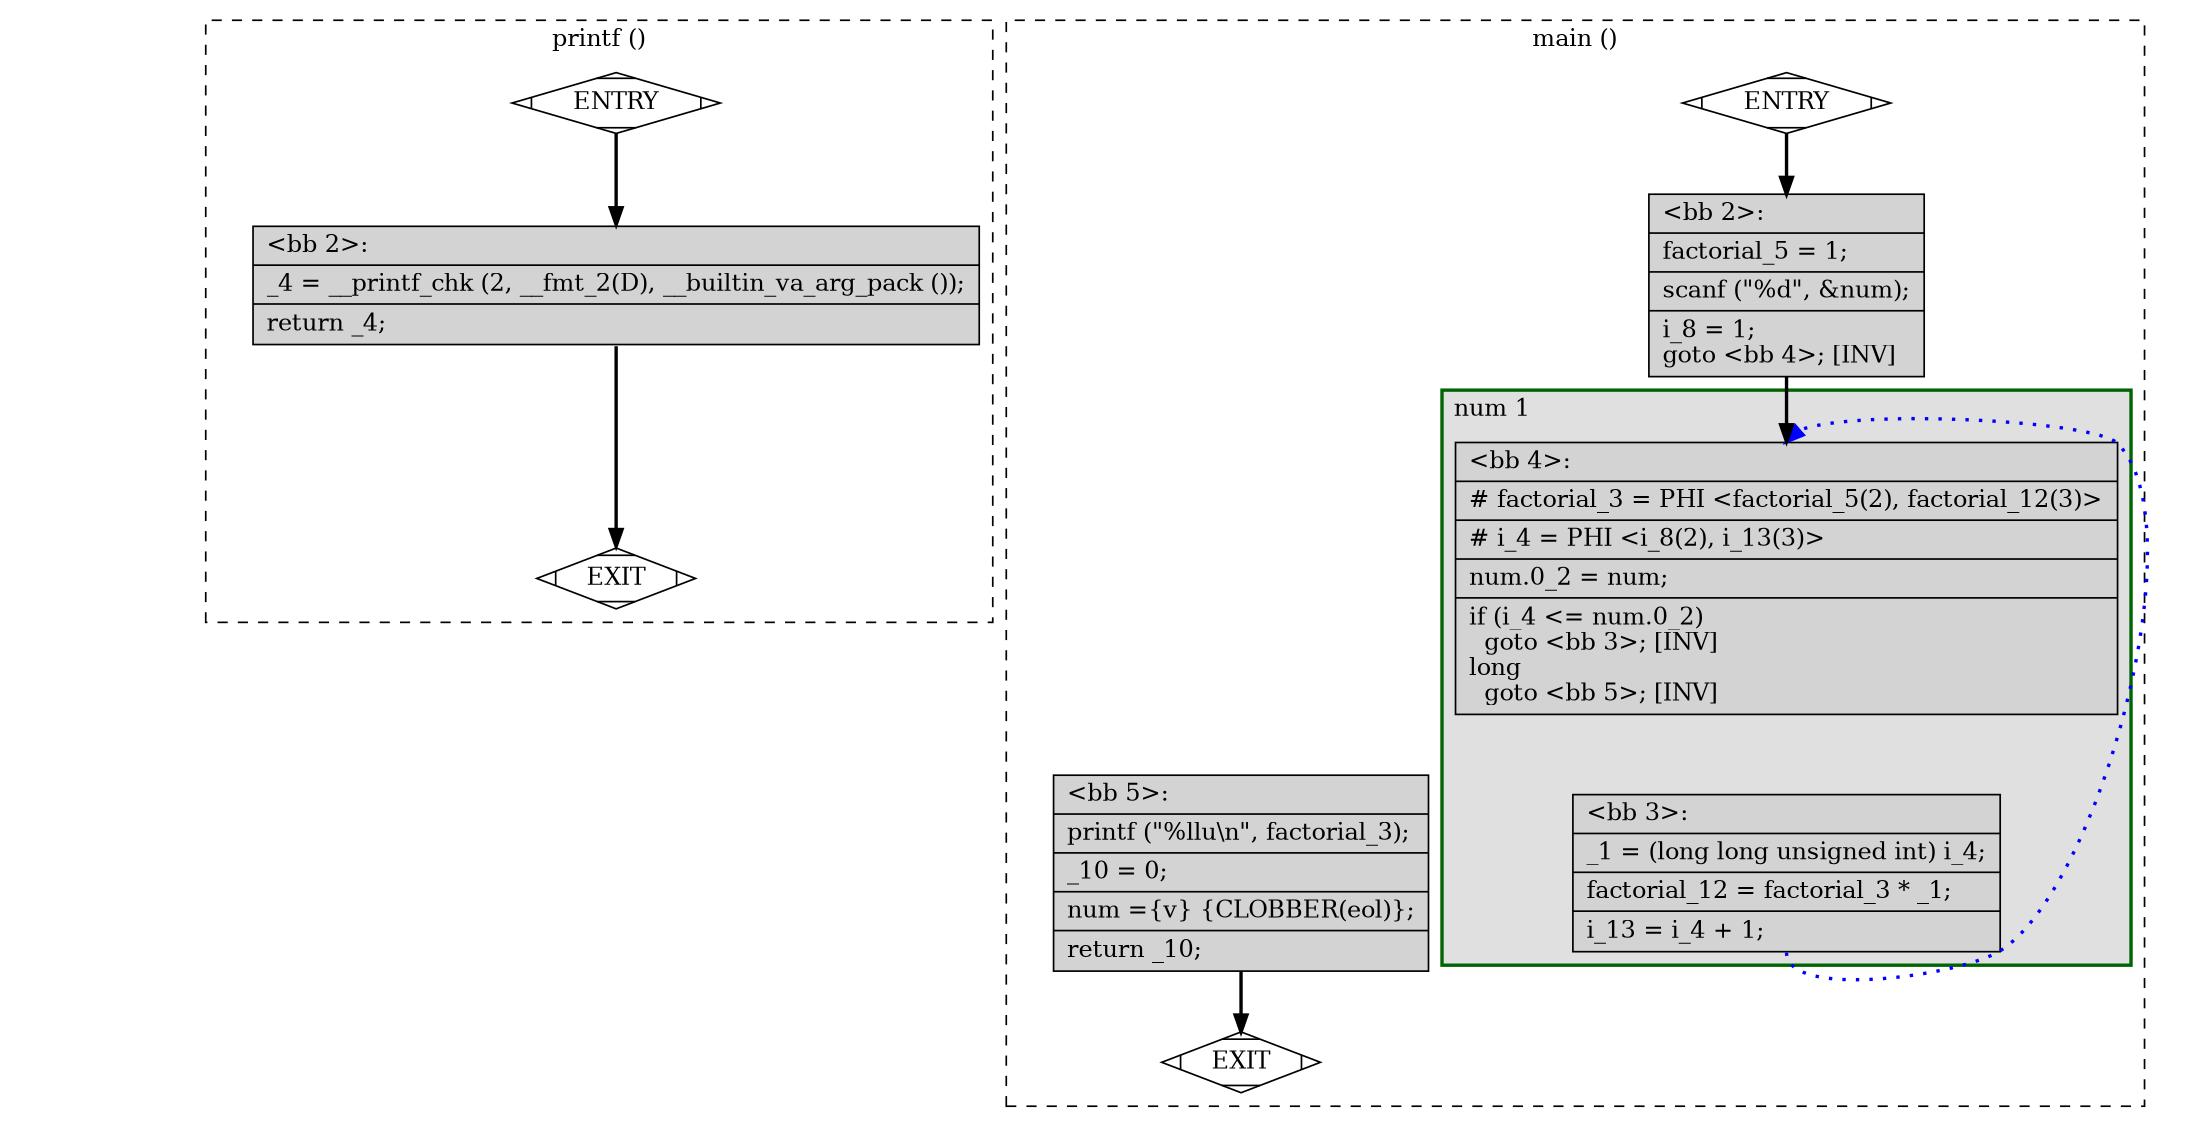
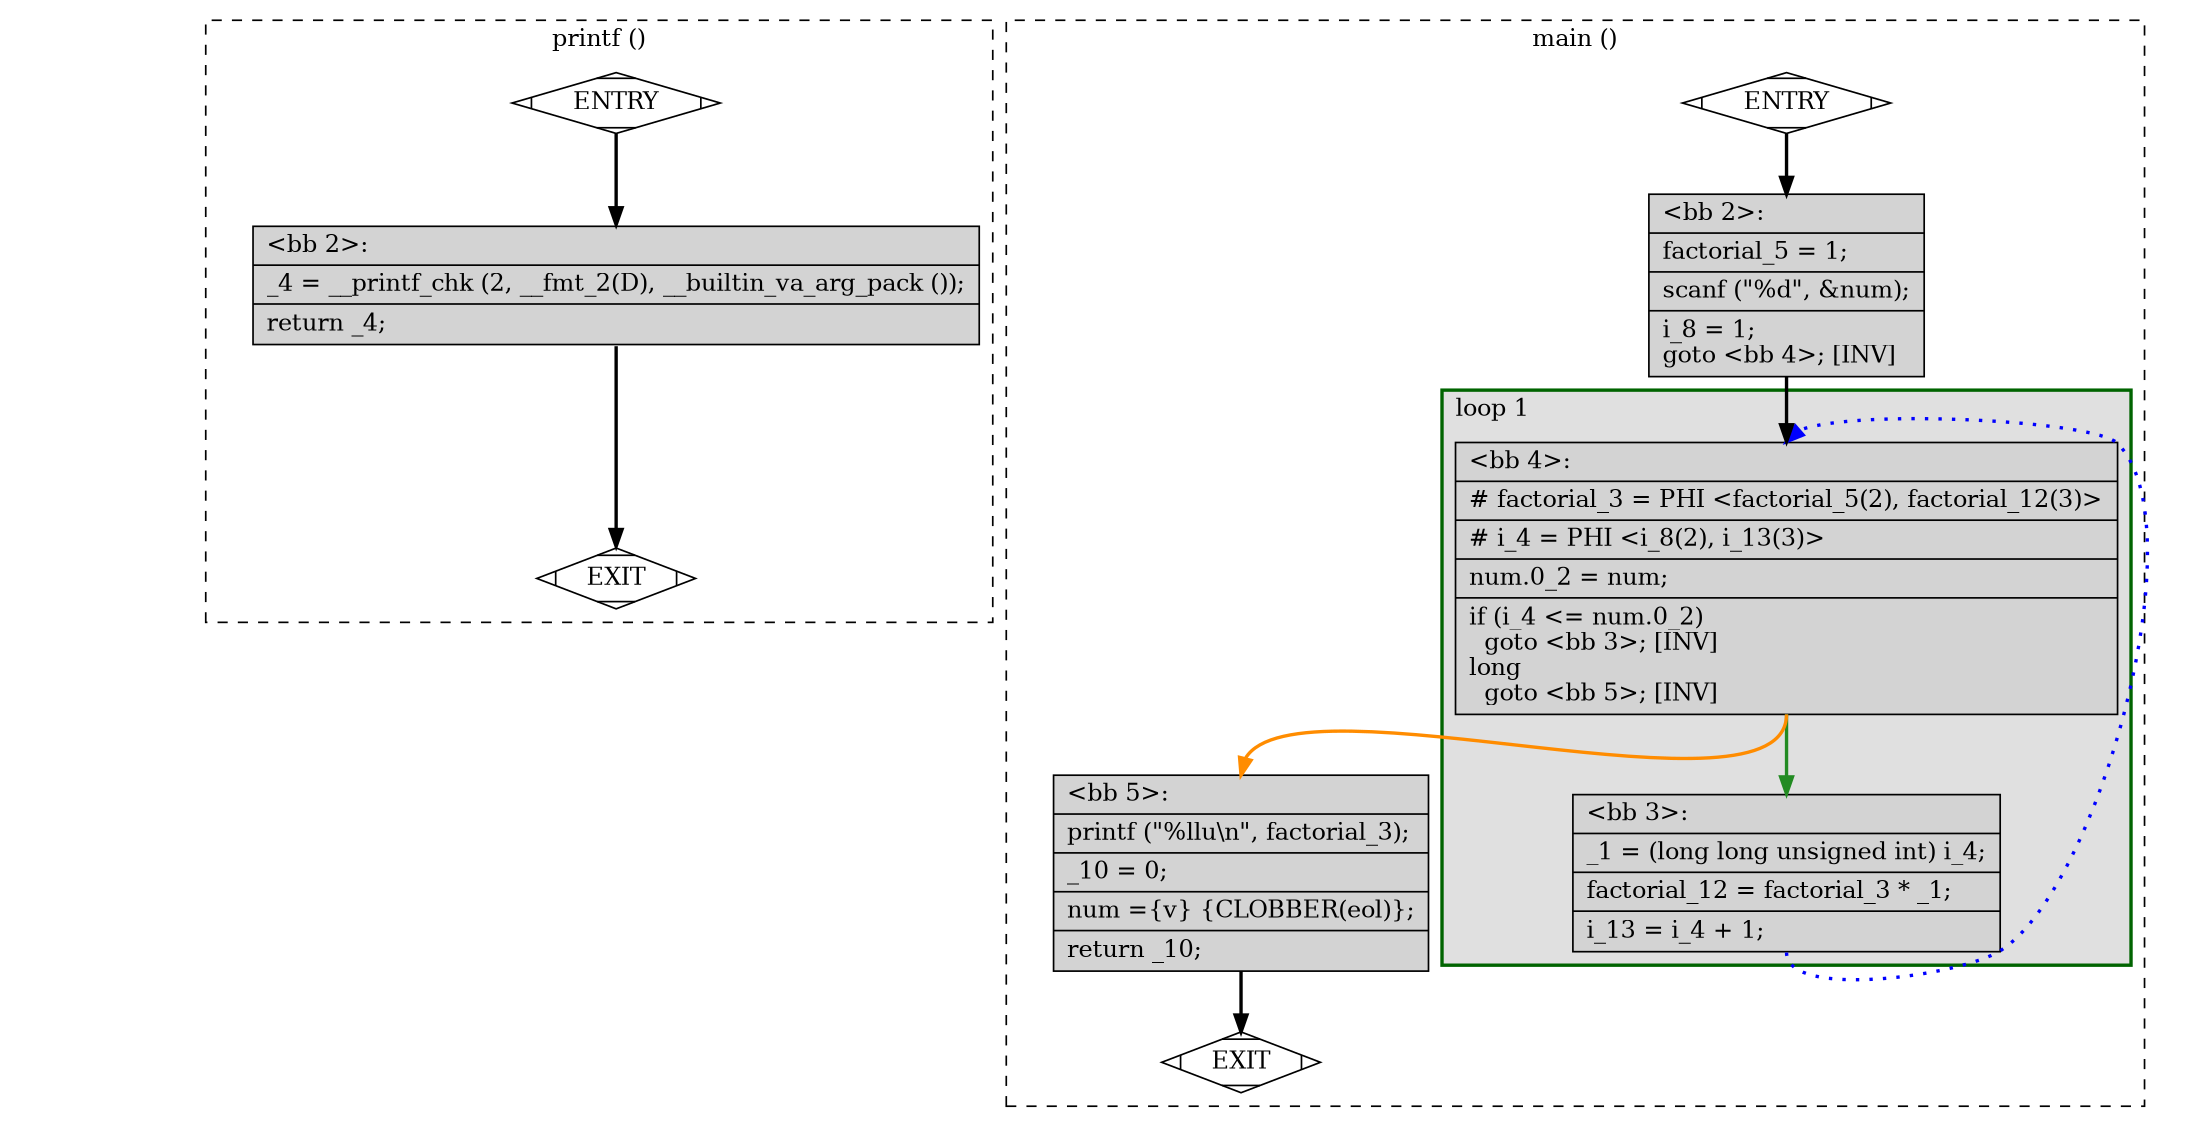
(1493, 410) -> (1493, 410)
none -> (1787, 745)
none -> (1522, 746)
